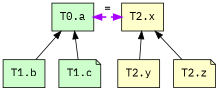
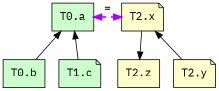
(143, 17) -> (143, 17)
(171, 48) -> (141, 42)
(24, 74) -> (24, 74)
(139, 74) -> (195, 74)
(195, 74) -> (139, 74)
